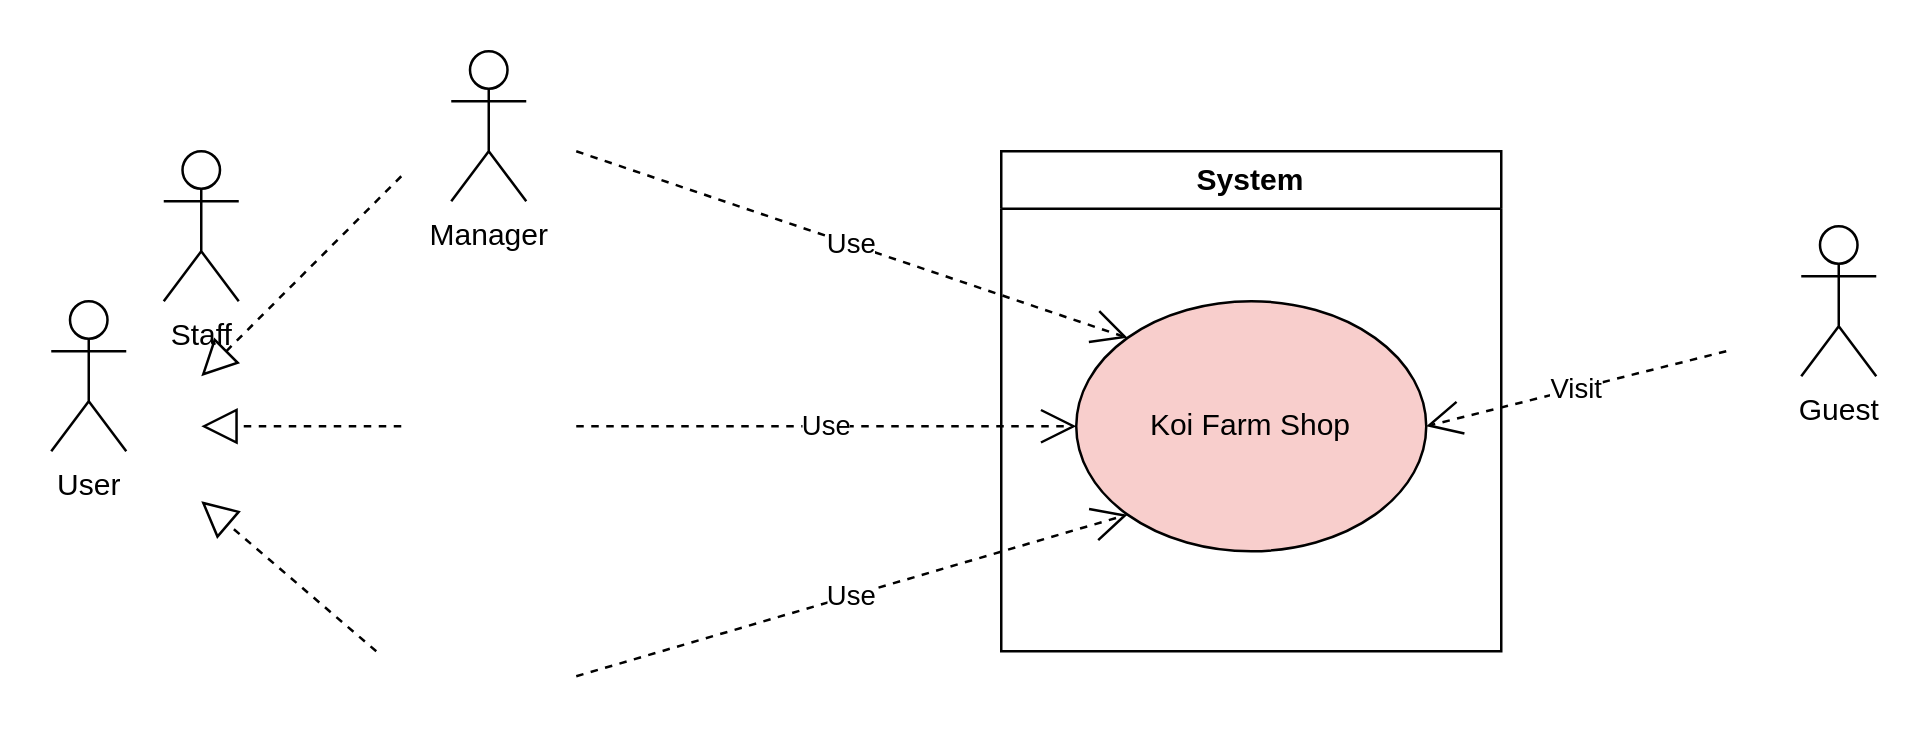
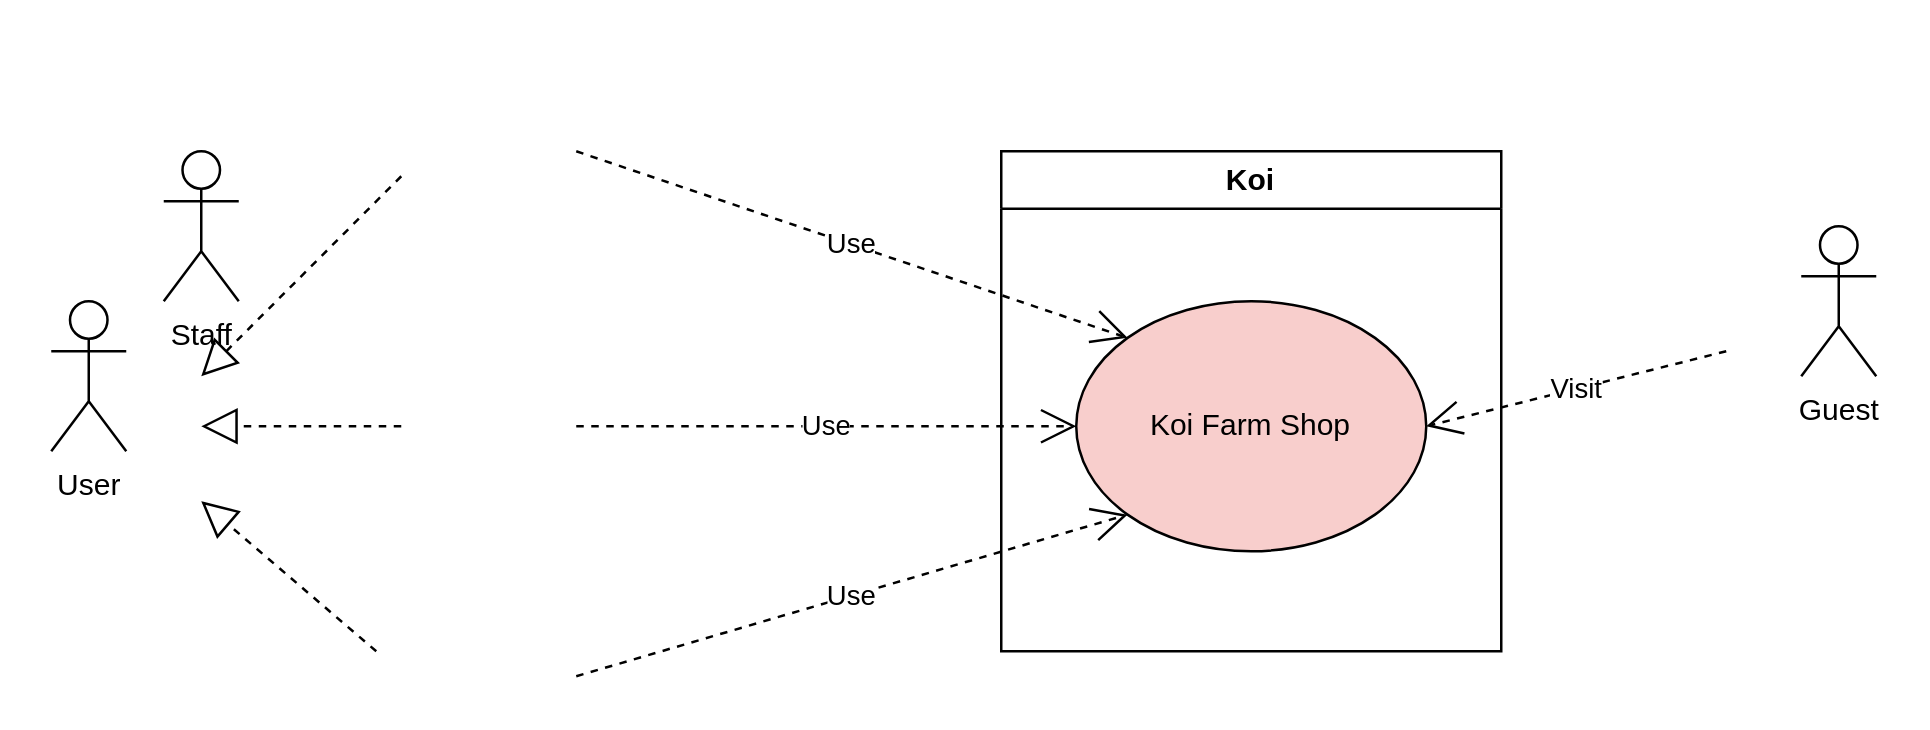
(489, 126) -> none
(1251, 181) -> (1251, 181)
